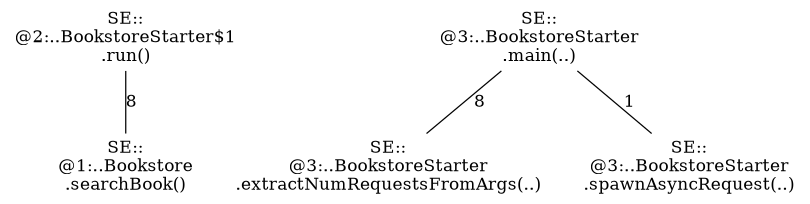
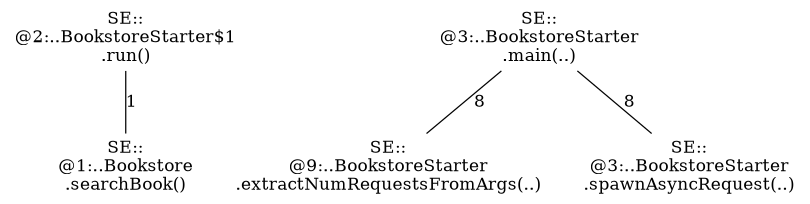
(132, 102) -> (132, 102)
(630, 102) -> (630, 102)
(388, 167) -> (388, 167)
